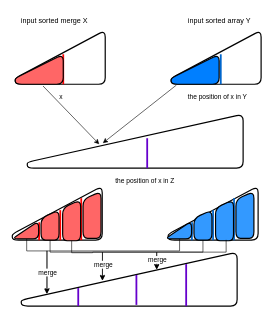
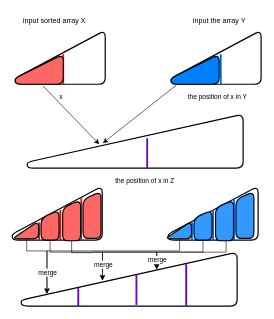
(55, 21) -> (55, 21)
(220, 21) -> (220, 21)
